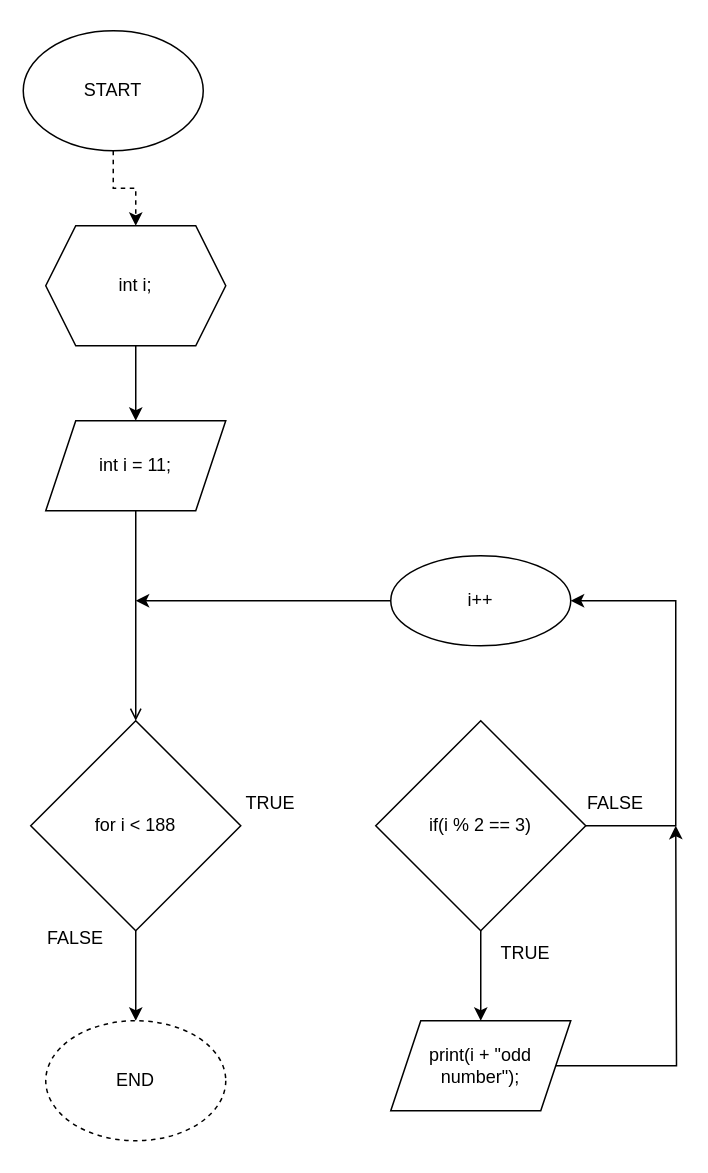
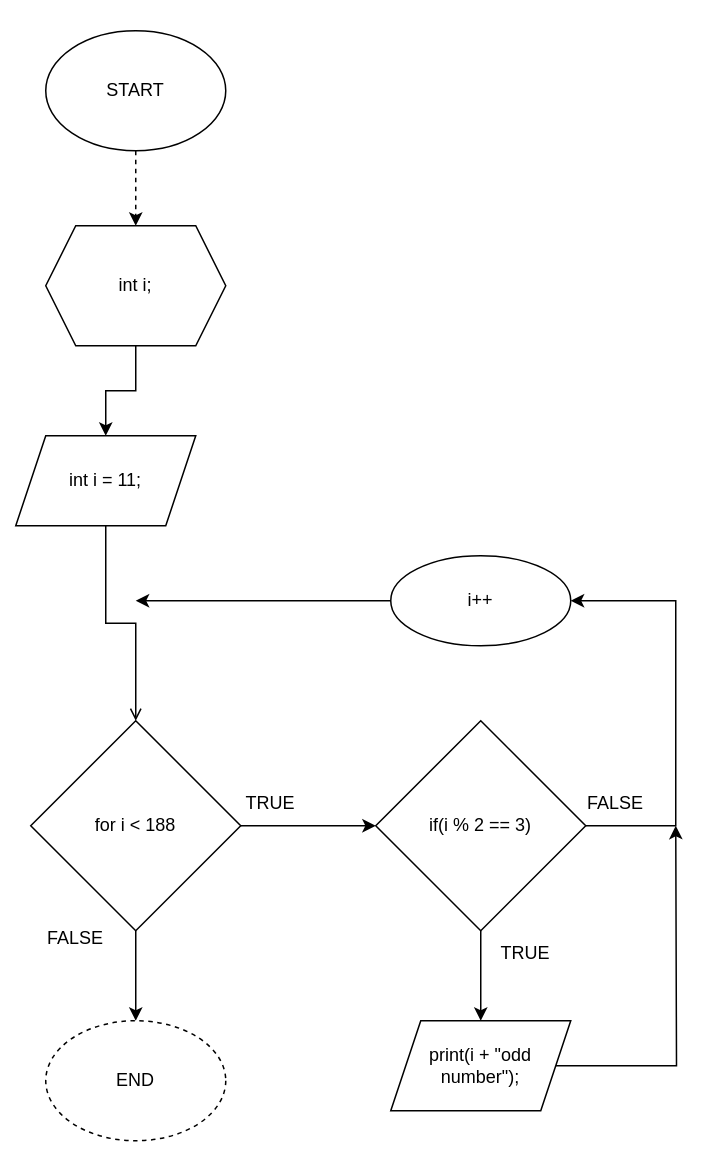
(113, 91) -> (136, 91)
(136, 466) -> (106, 481)
none -> (303, 826)
